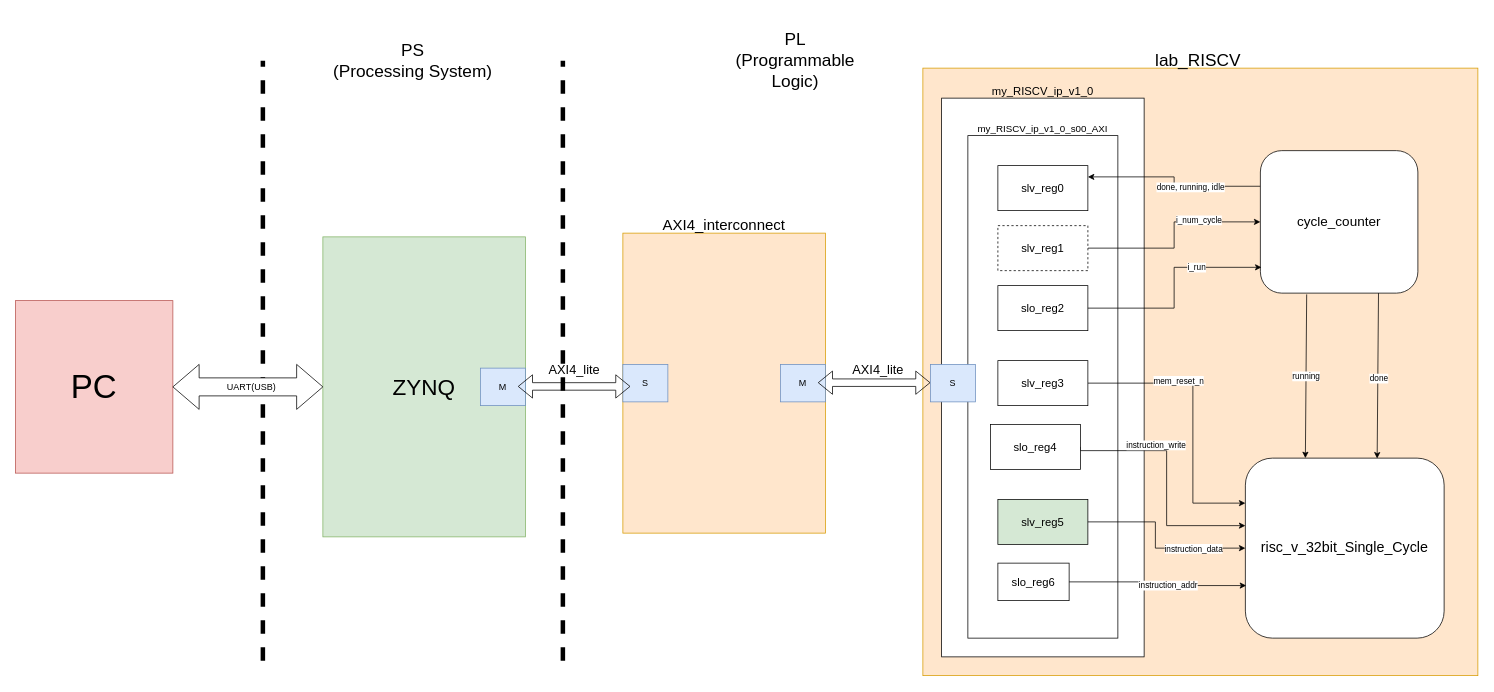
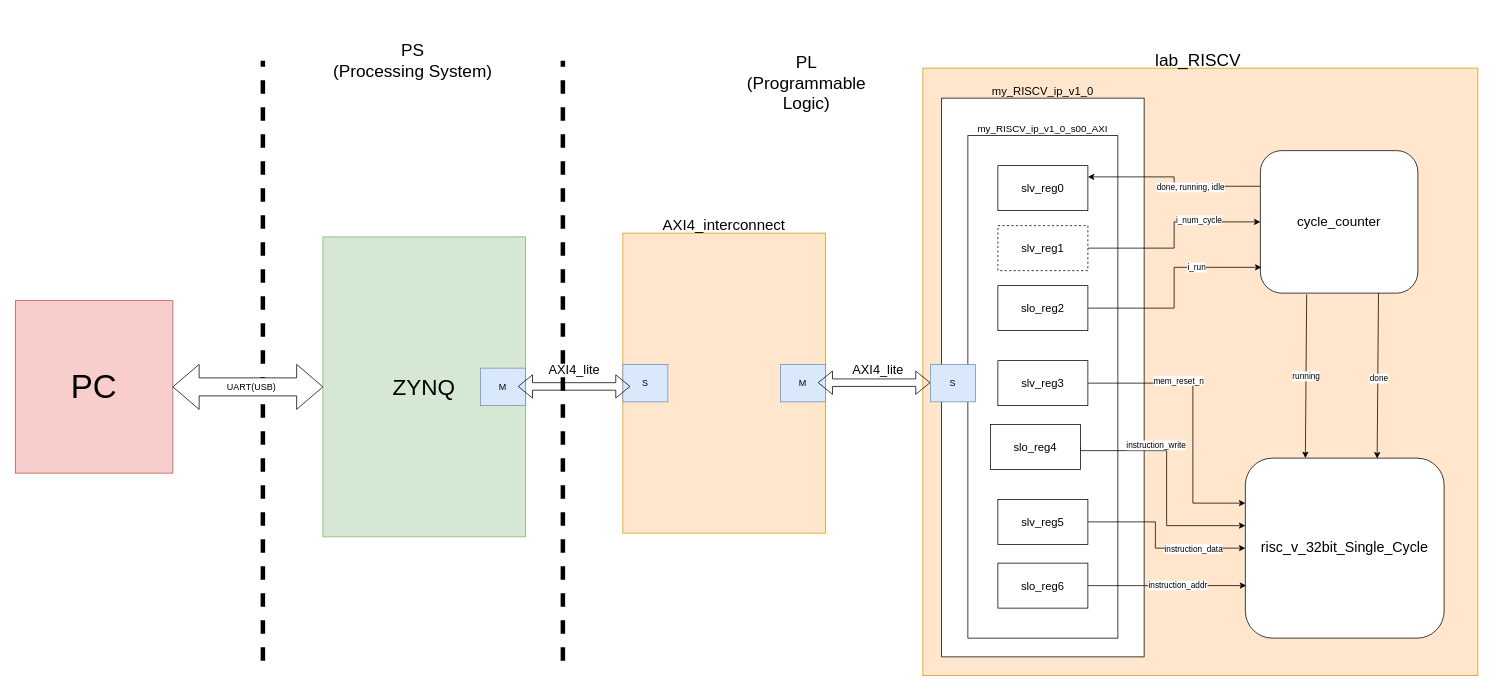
(795, 60) -> (807, 83)
(1043, 522) -> (1043, 522)
(1034, 582) -> (1043, 585)
